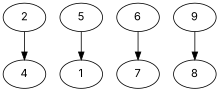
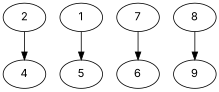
(81, 42) -> (81, 42)
(138, 42) -> (138, 42)
(195, 42) -> (195, 42)
